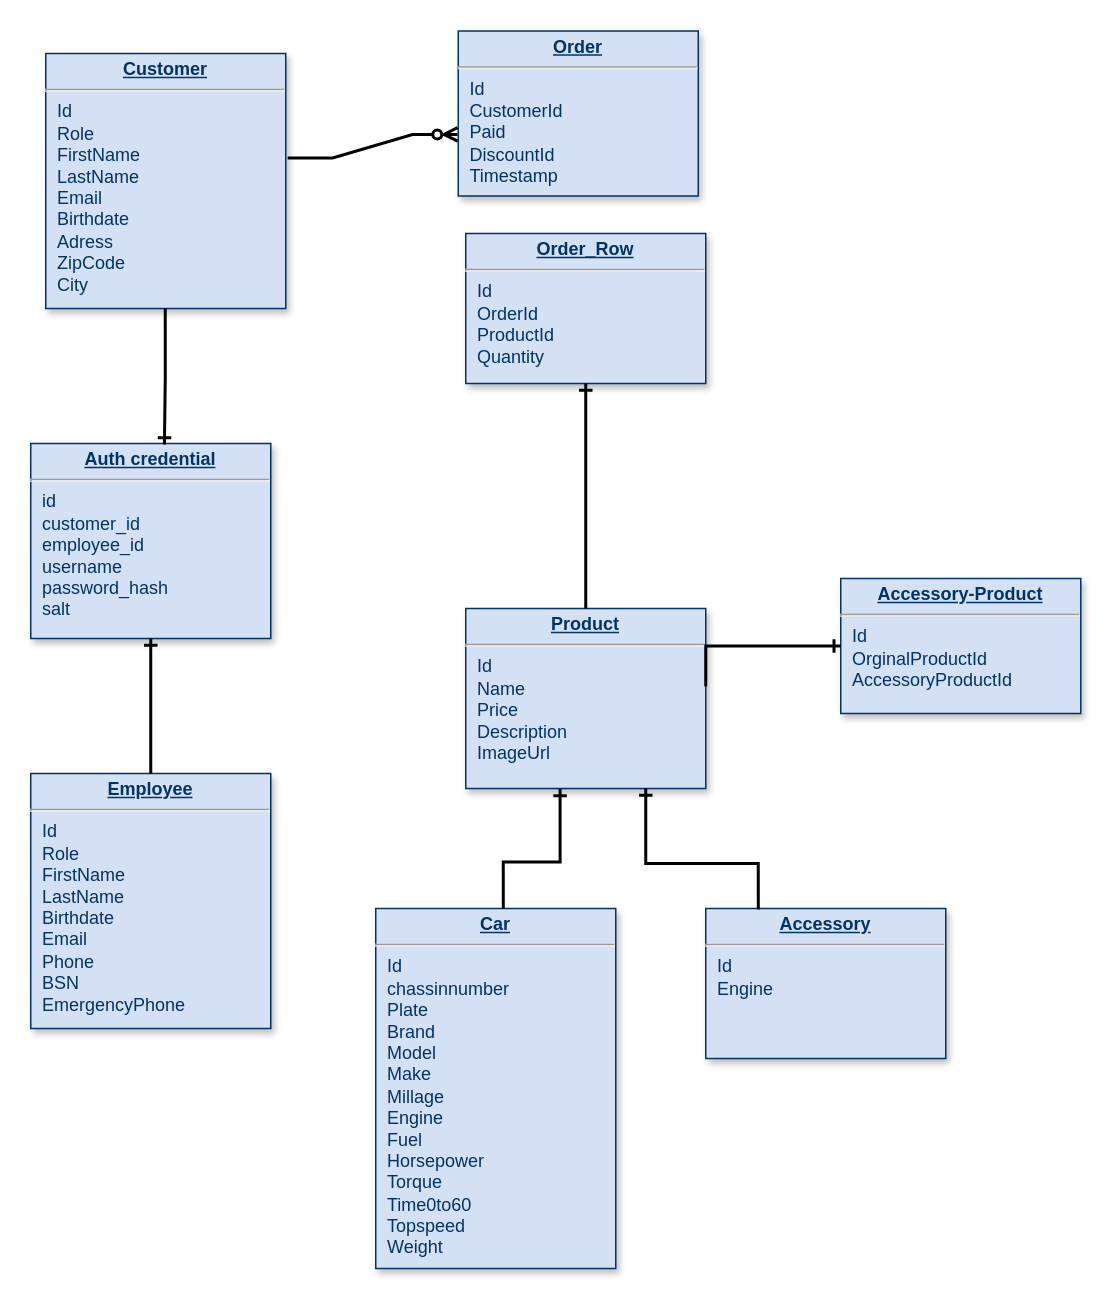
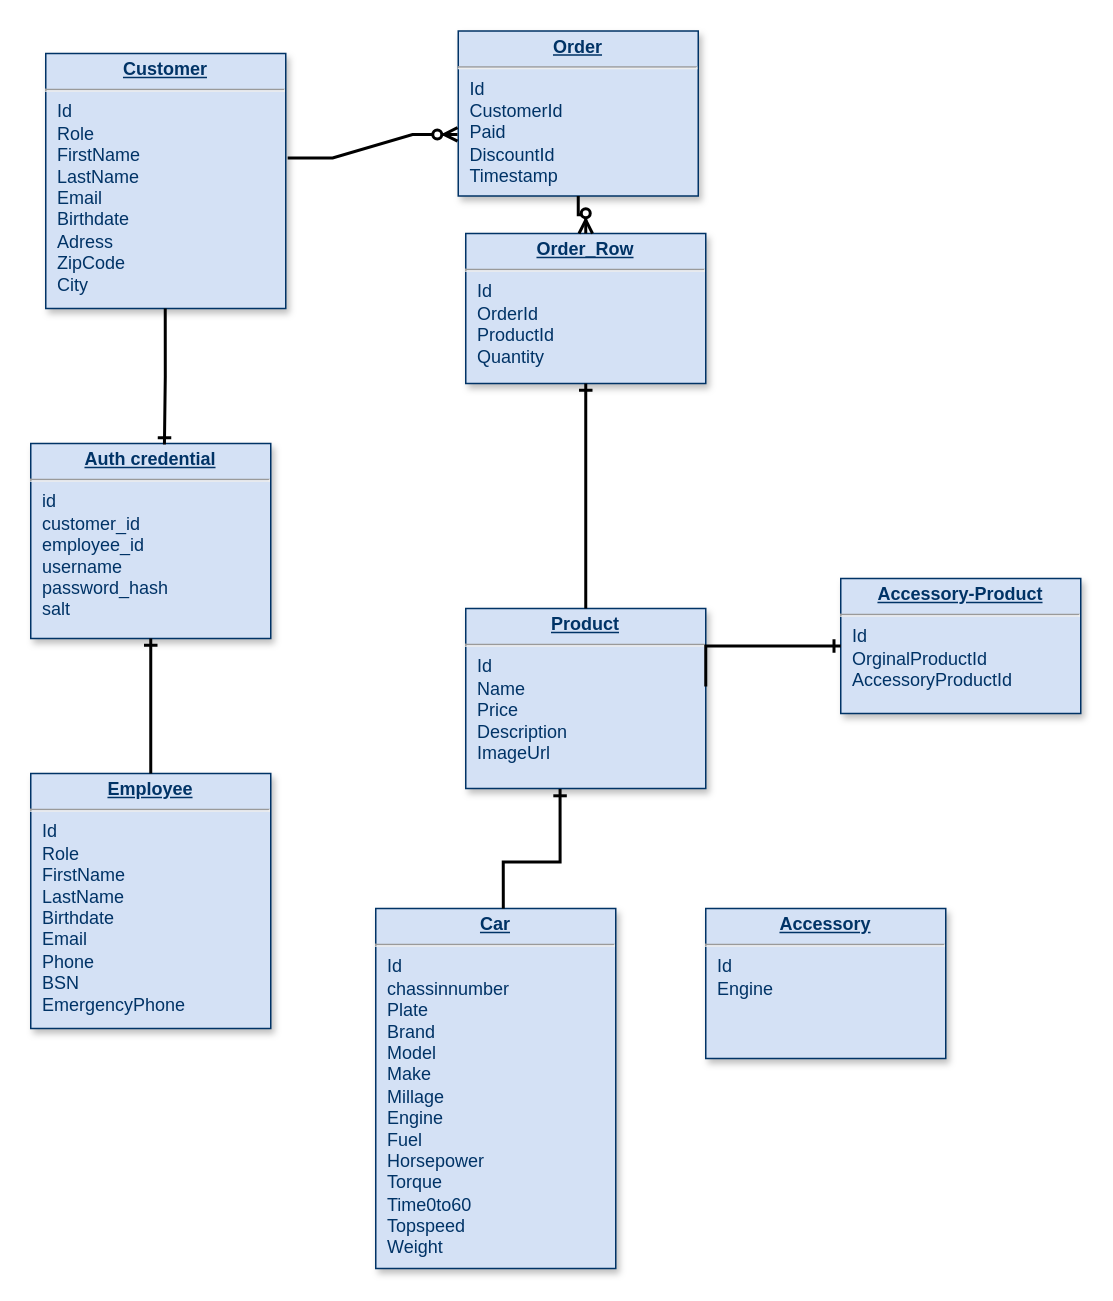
none -> (581, 215)
(687, 863) -> none
